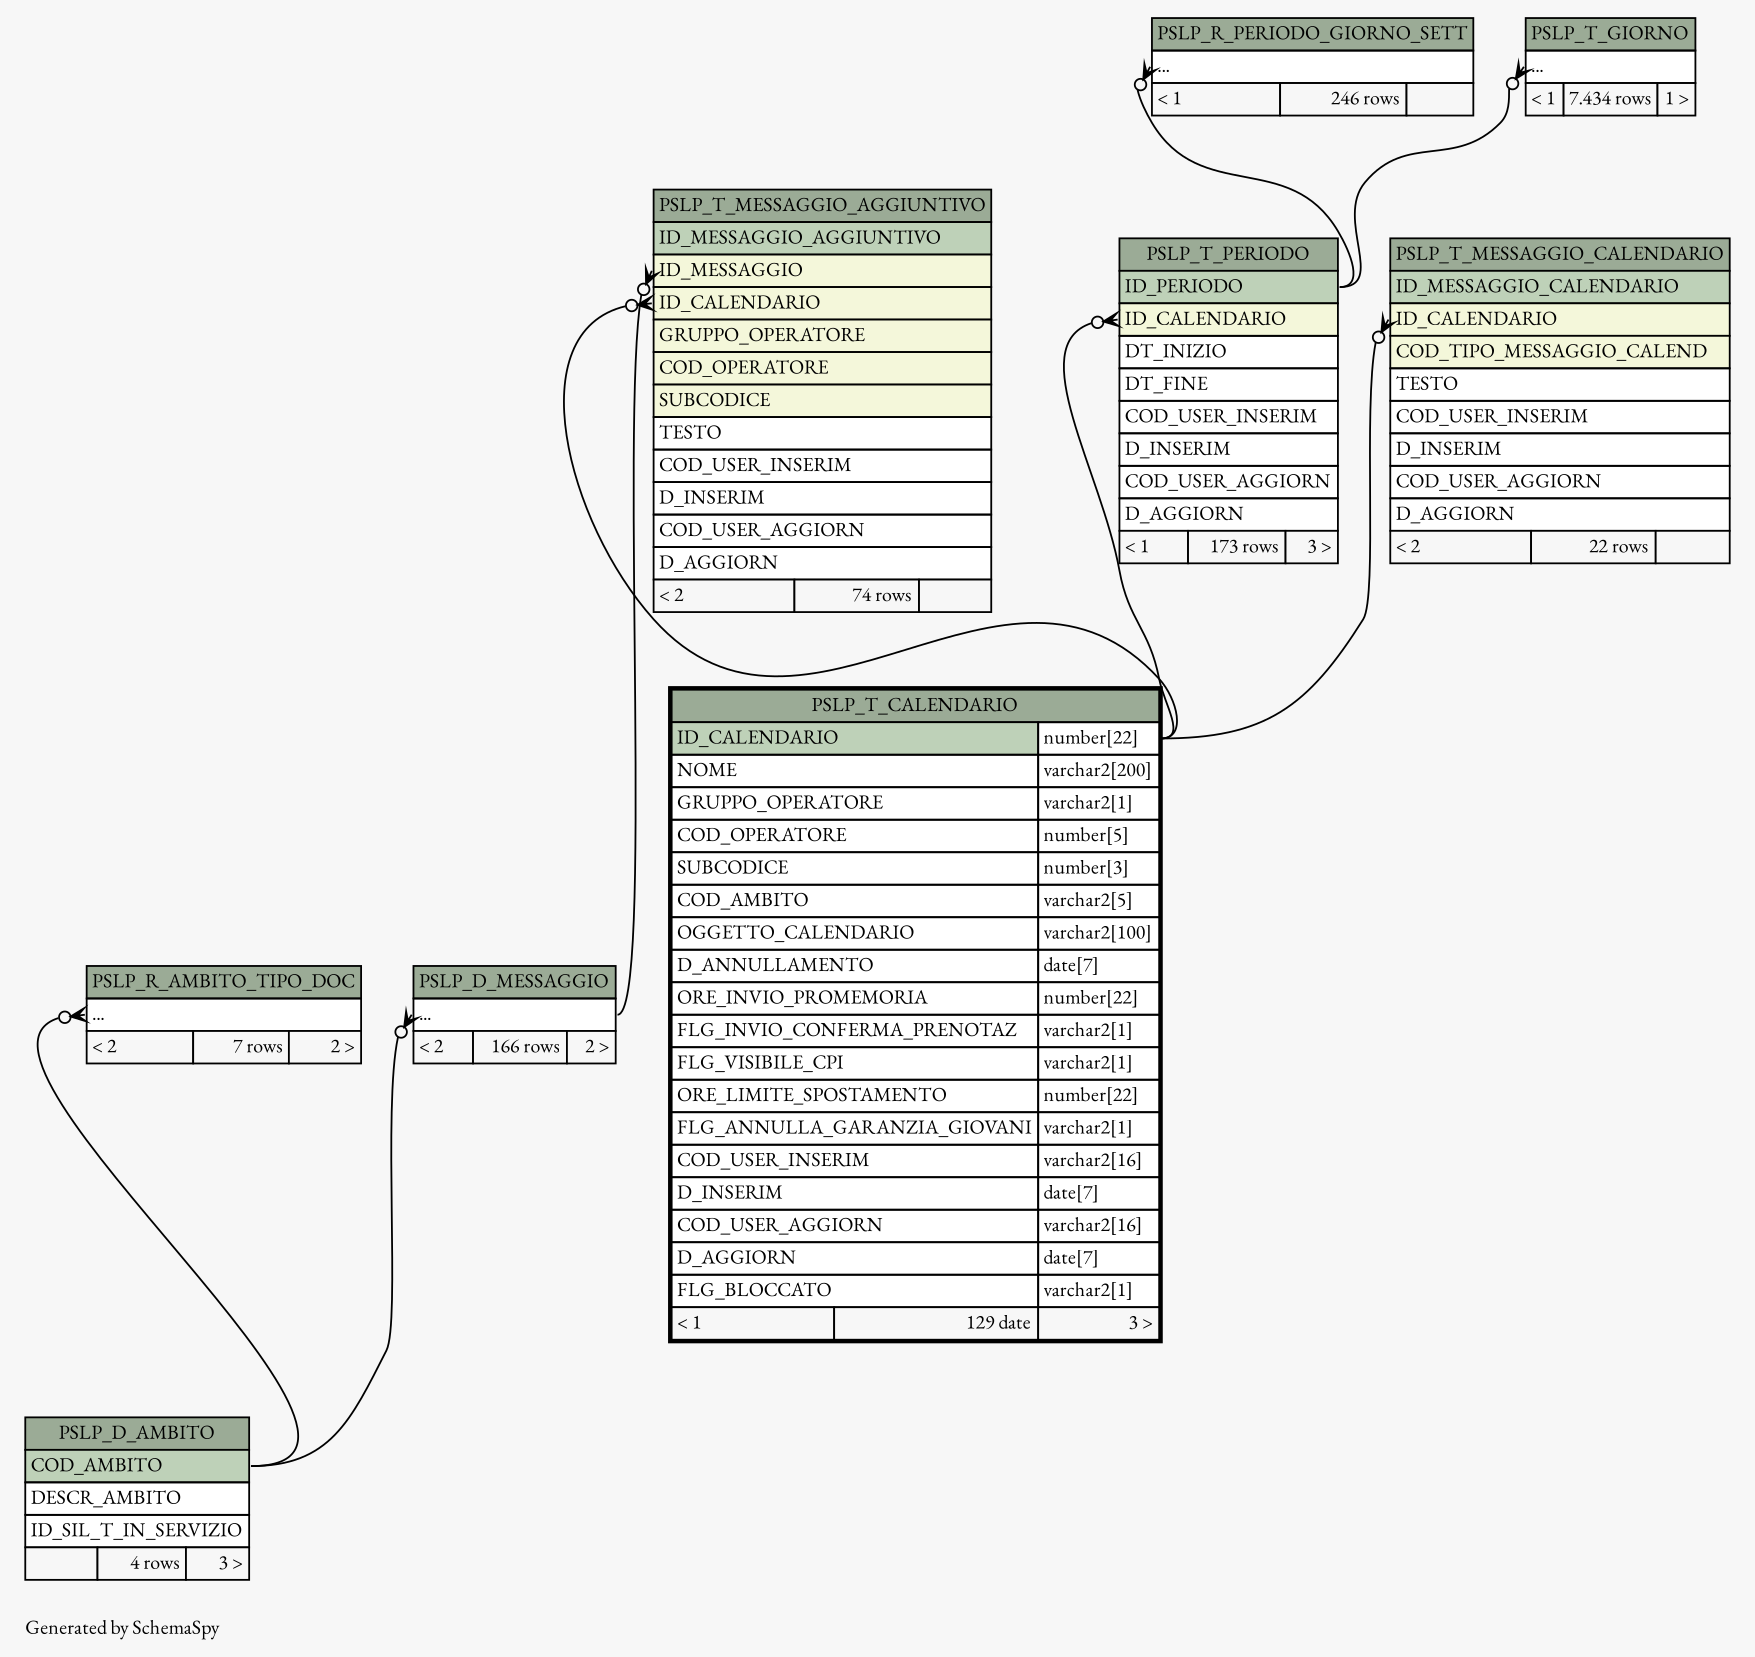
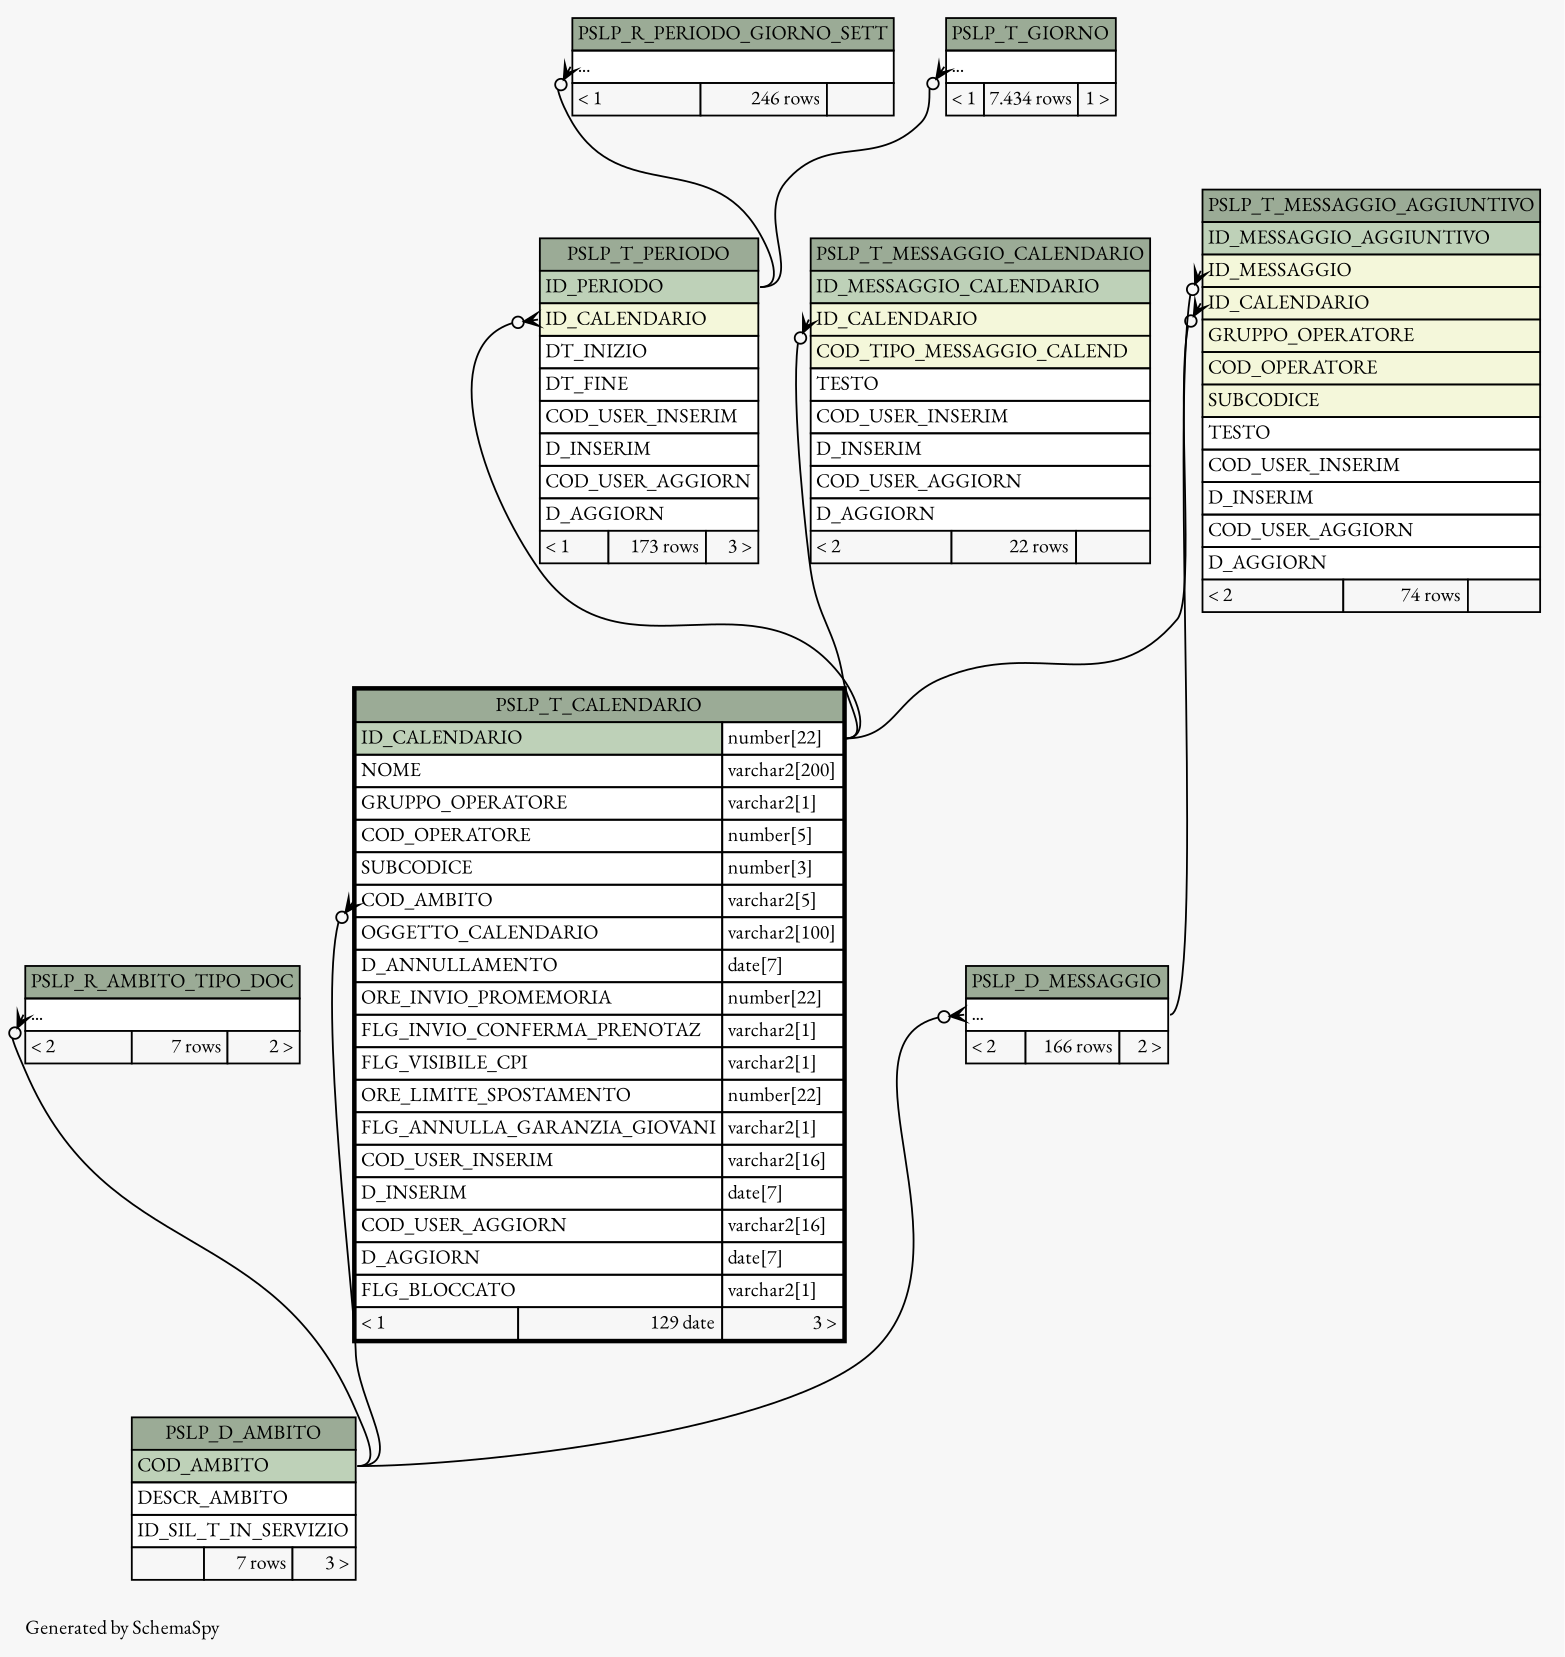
none -> (343, 1203)
(155, 1563) -> (262, 1563)
